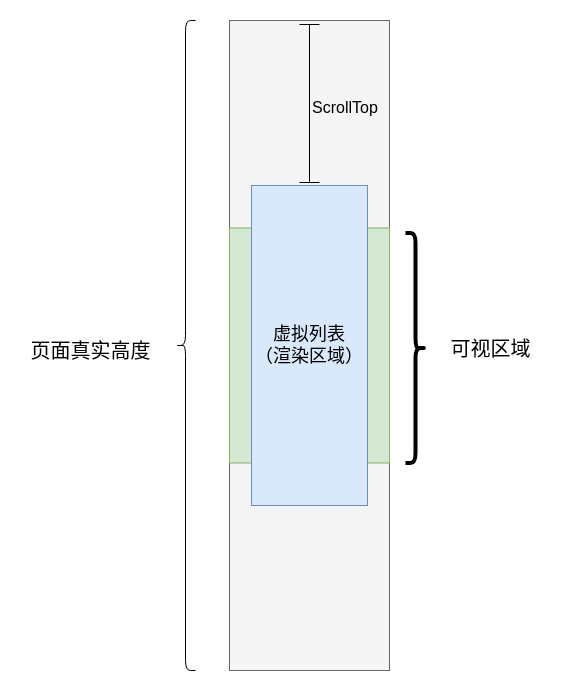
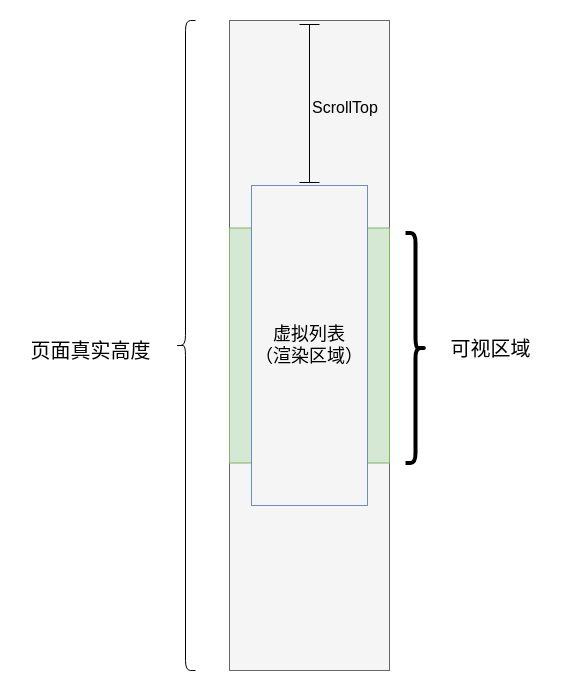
(310, 346) -> (310, 346)
